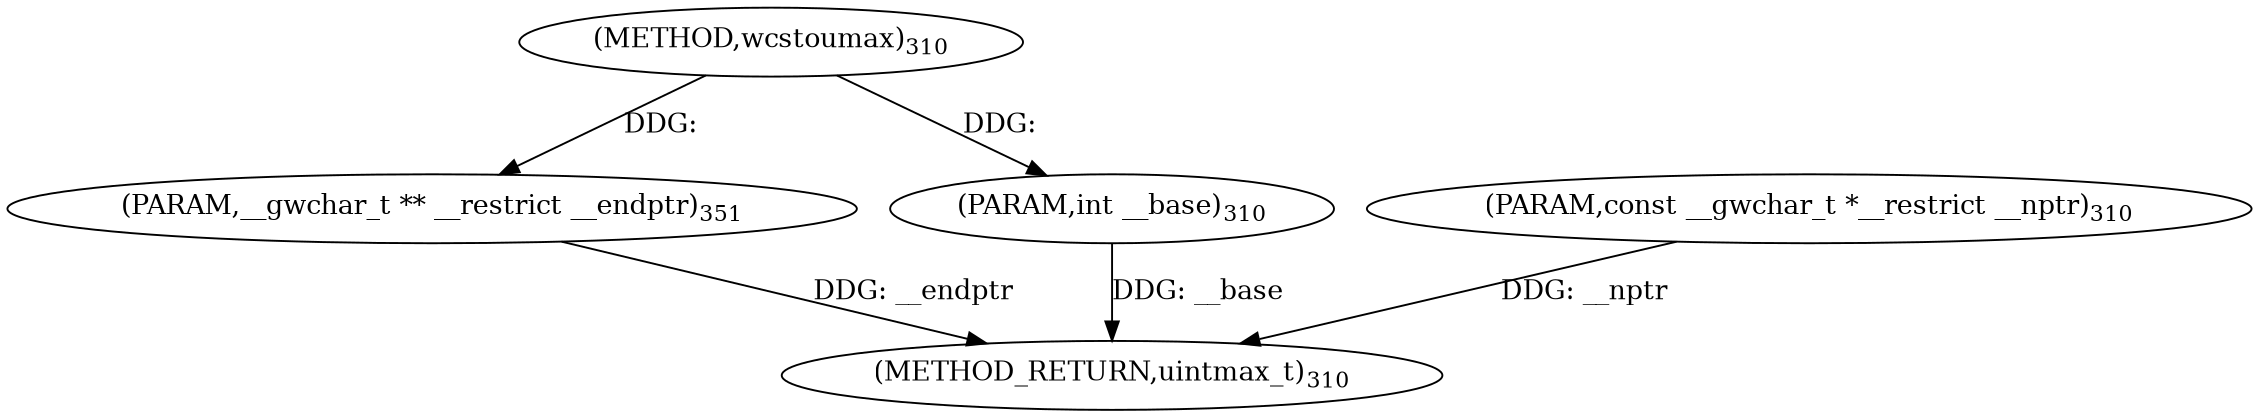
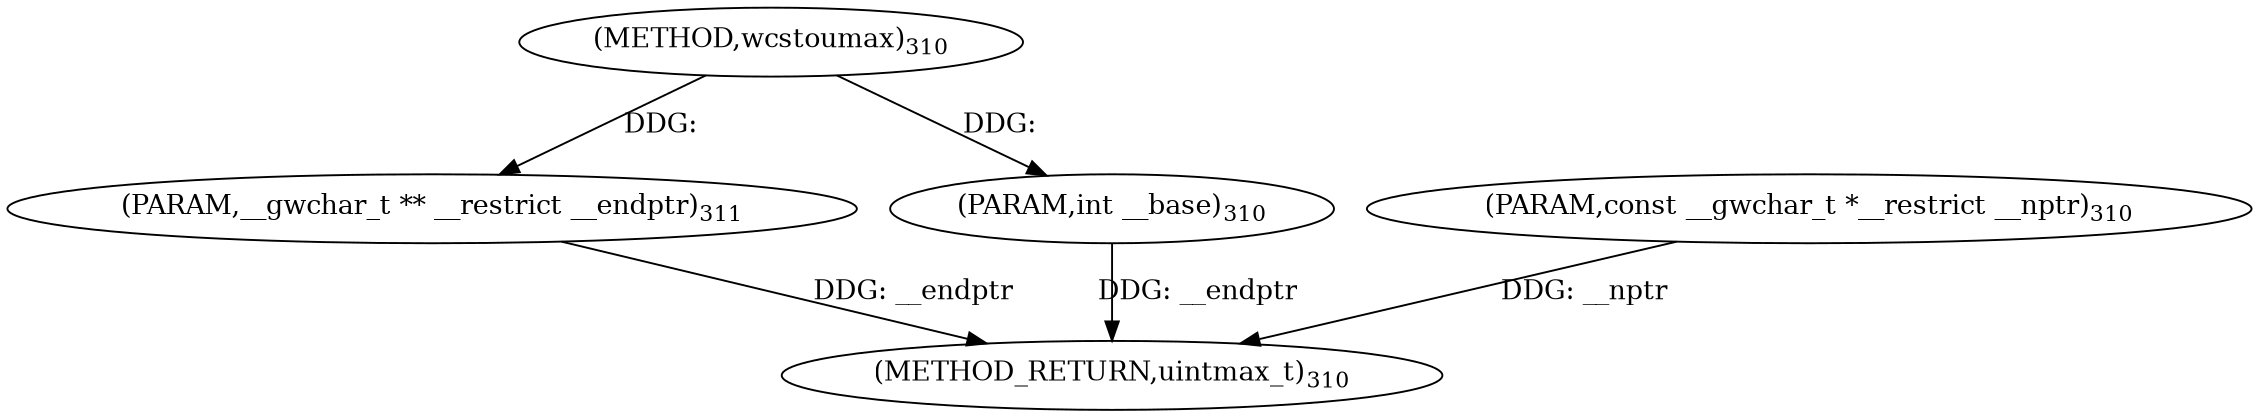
(721, 206) -> (721, 206)
(1198, 292) -> (1198, 292)
